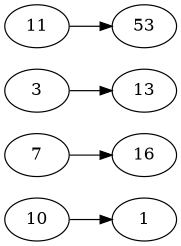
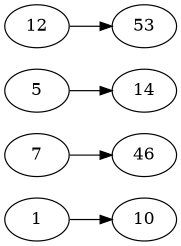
(37, 26) -> (37, 26)
(37, 91) -> (37, 91)
(144, 91) -> (144, 91)
(144, 155) -> (144, 155)
(85, 220) -> (85, 220)
